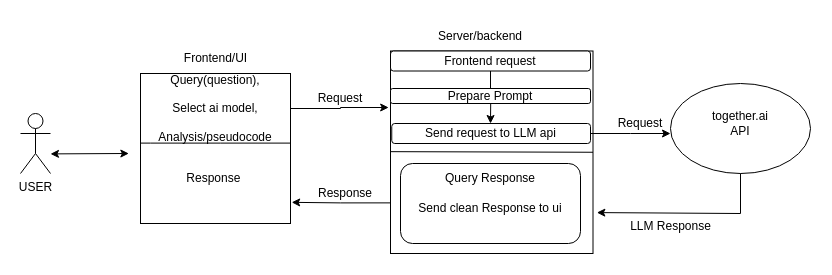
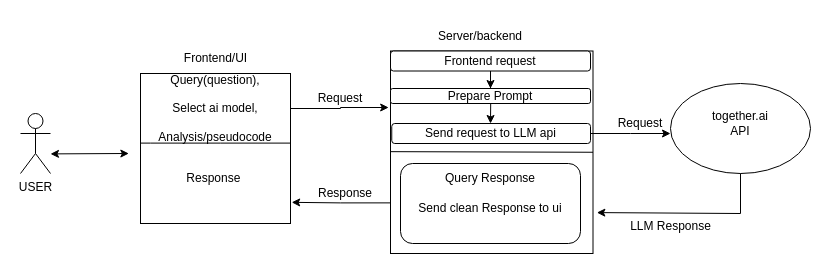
(491, 83) -> (491, 80)
